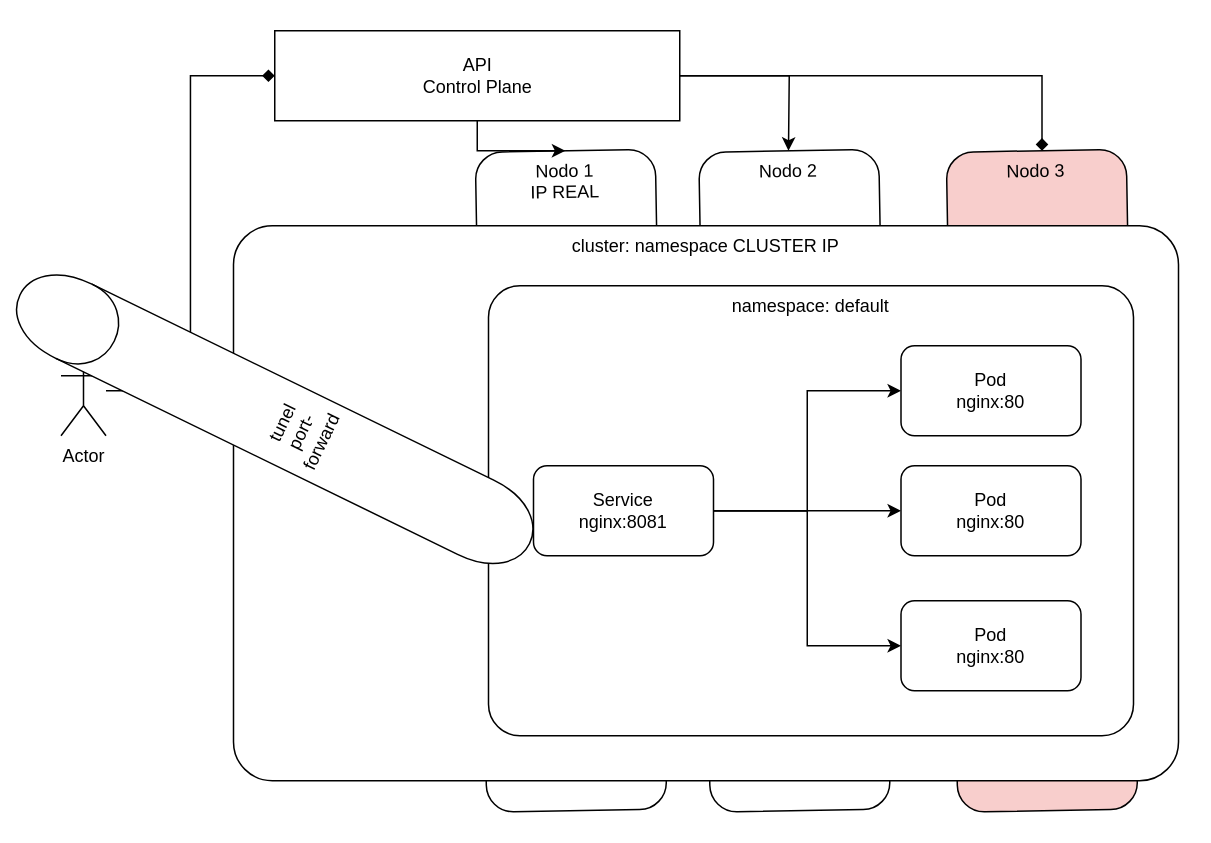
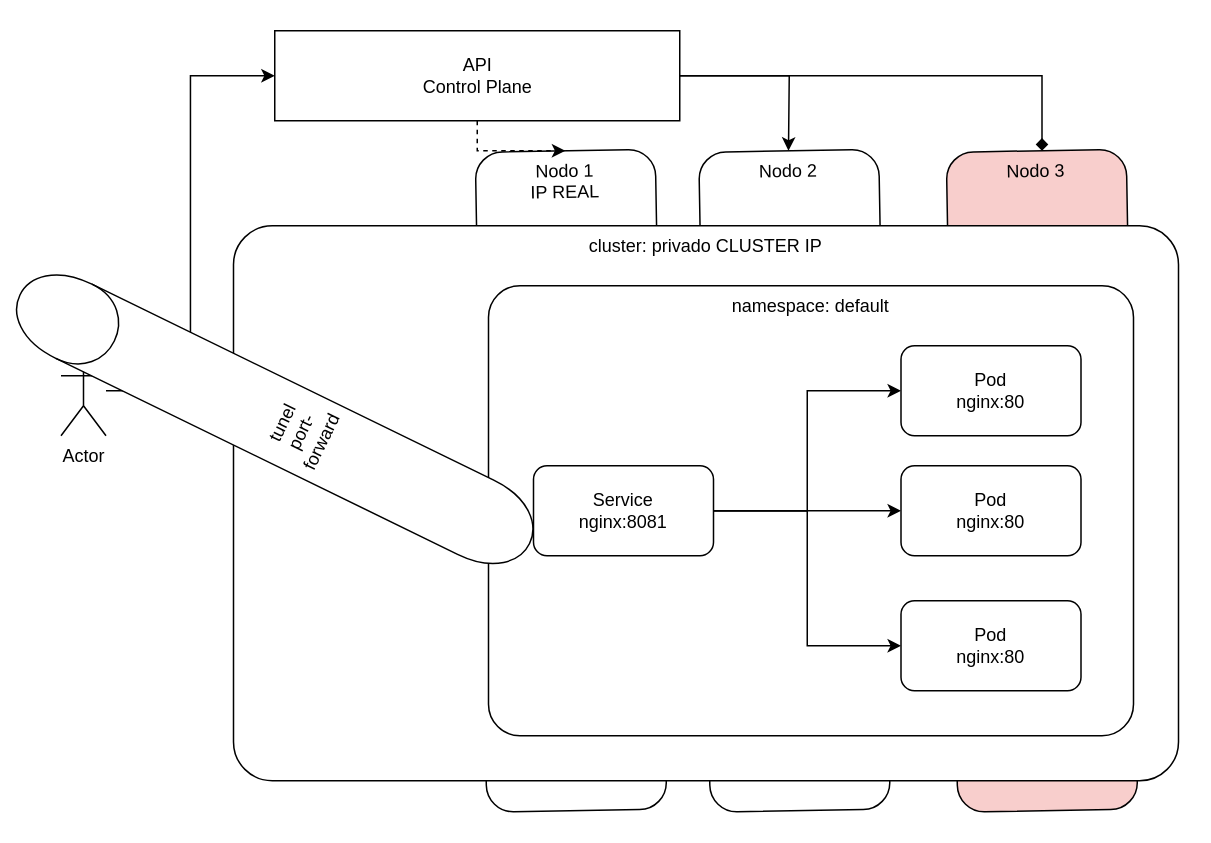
(262, 76) -> (263, 76)
(493, 151) -> (493, 151)
(706, 247) -> (706, 247)
